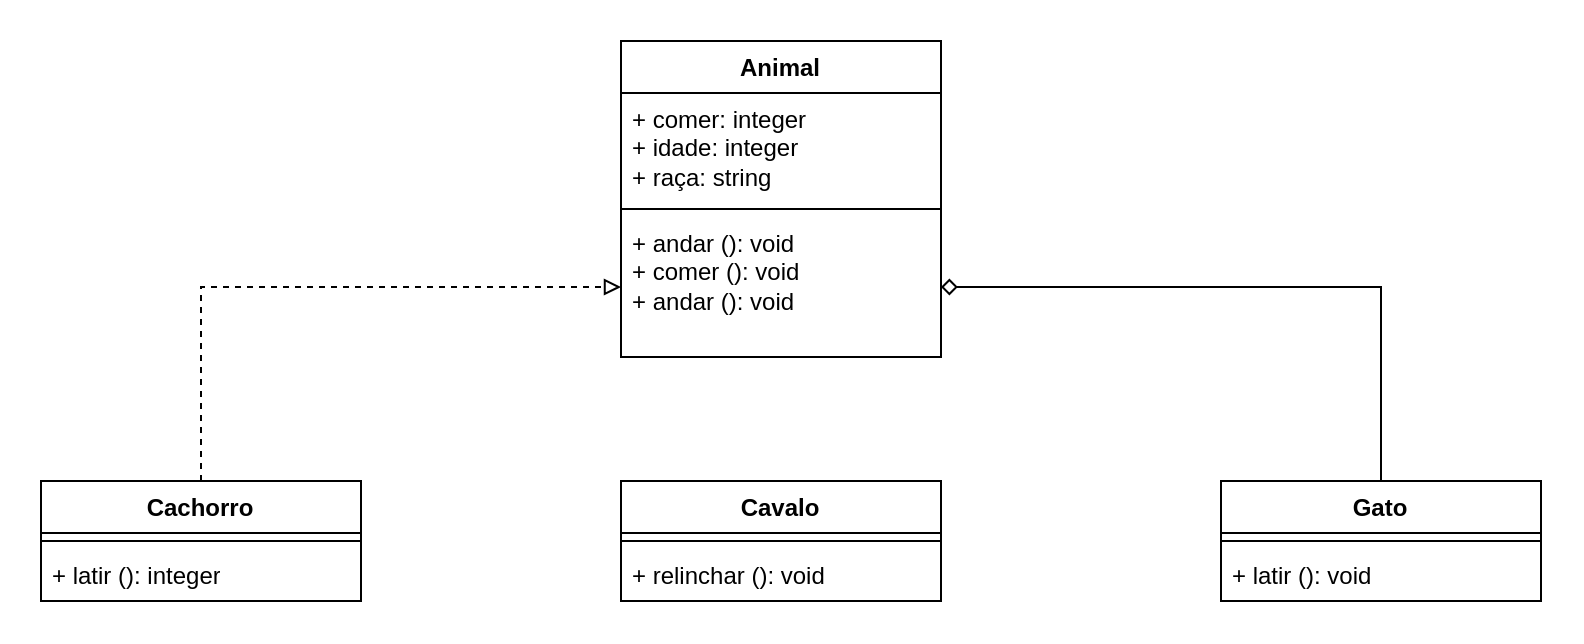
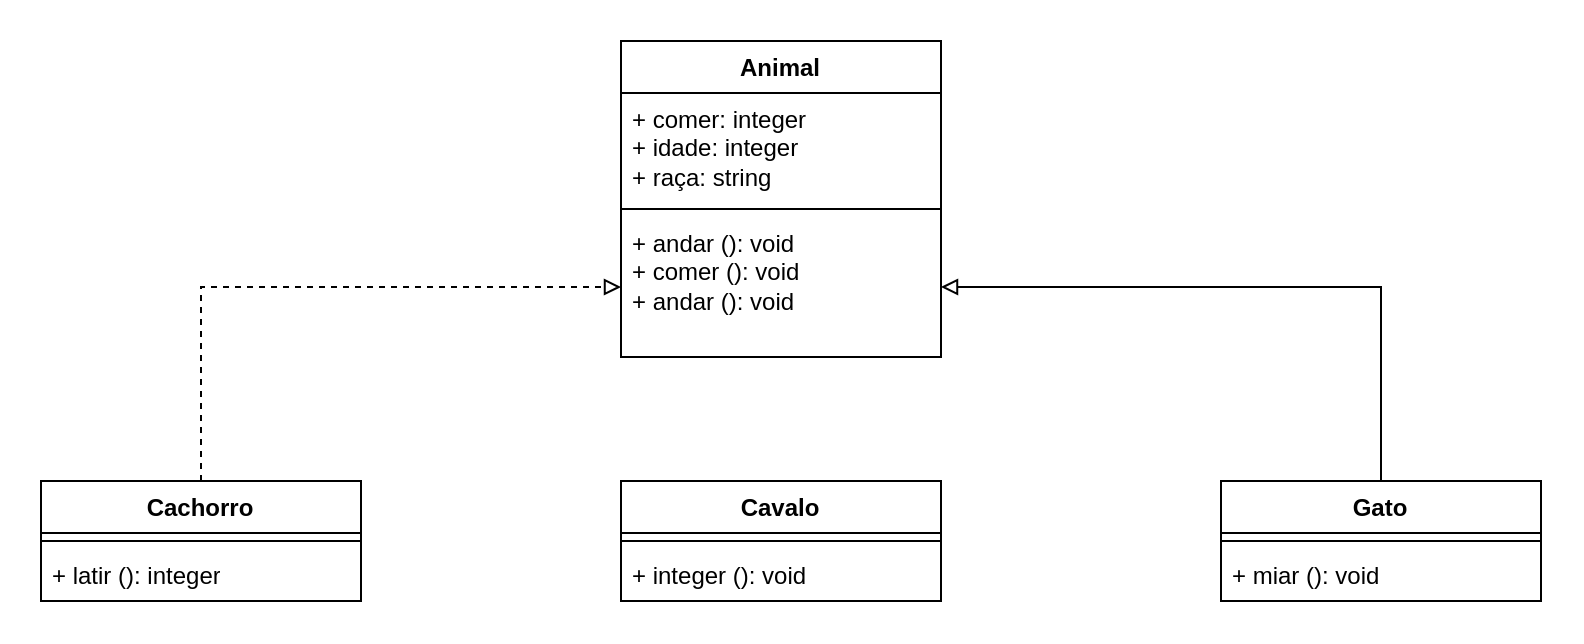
(958, 287) -> (958, 287)
(746, 577) -> (735, 577)
(1319, 577) -> (1315, 577)
